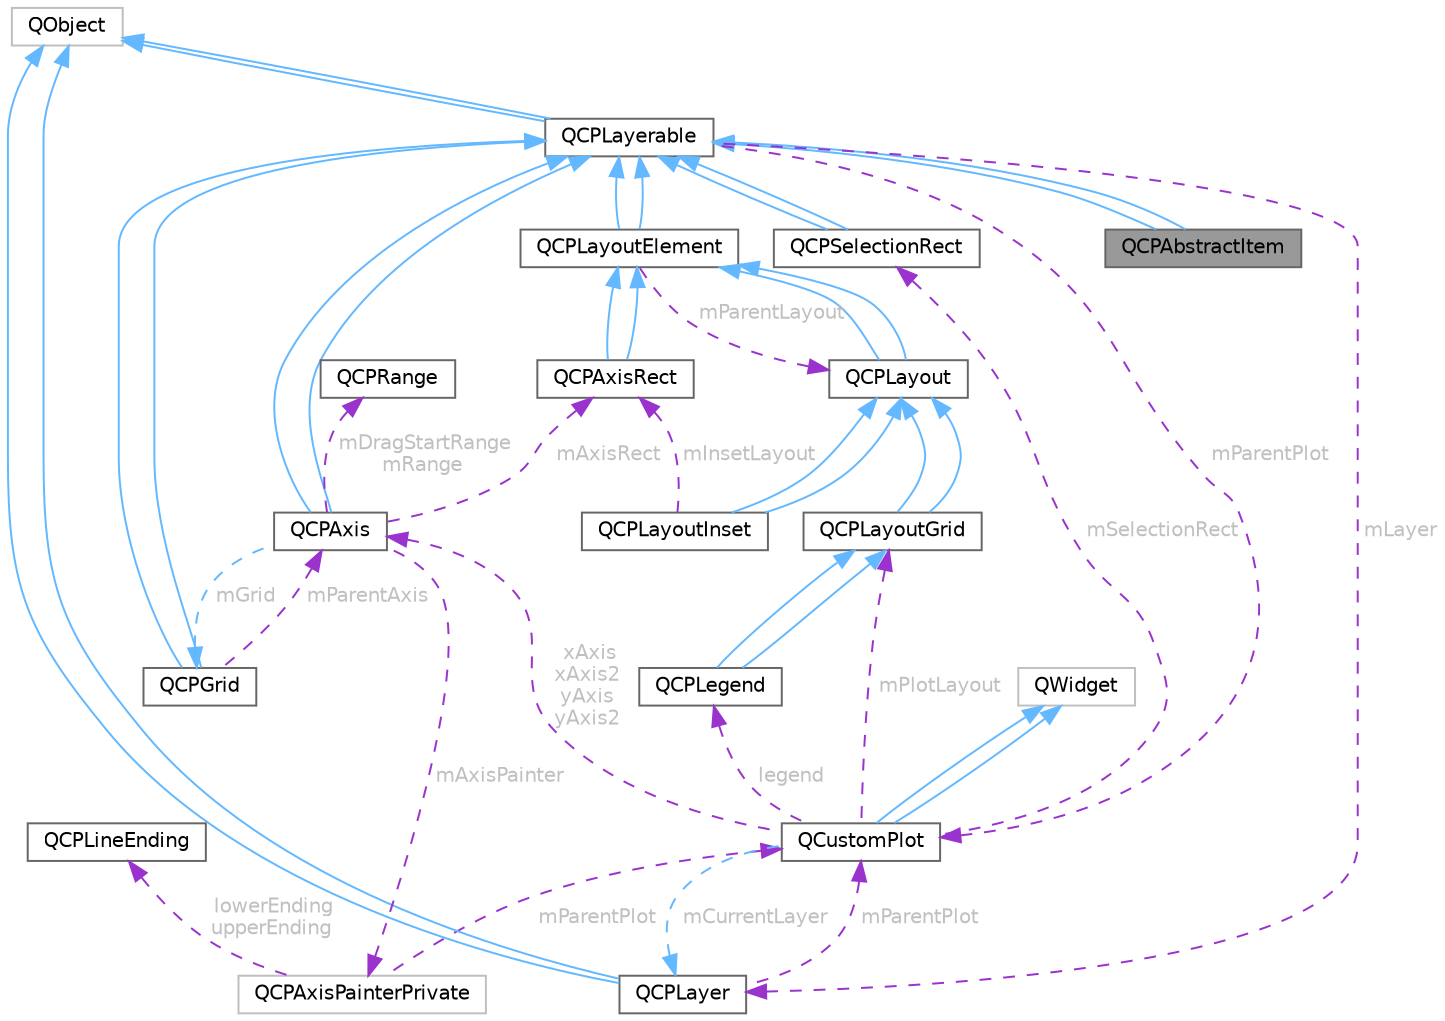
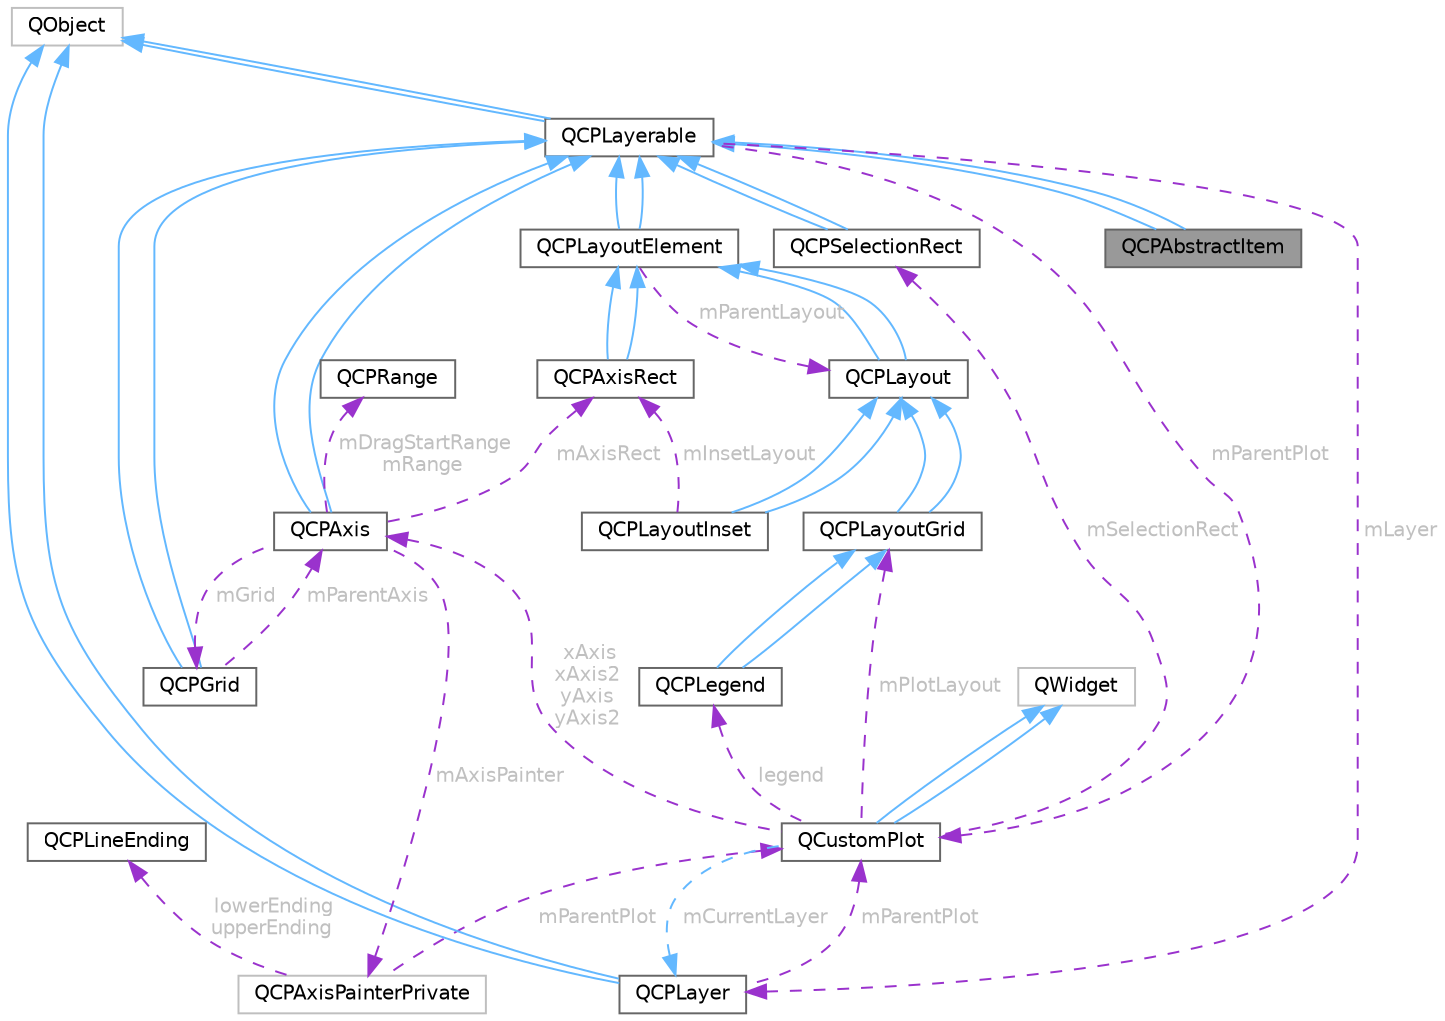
(214, 581) -> (214, 581)
